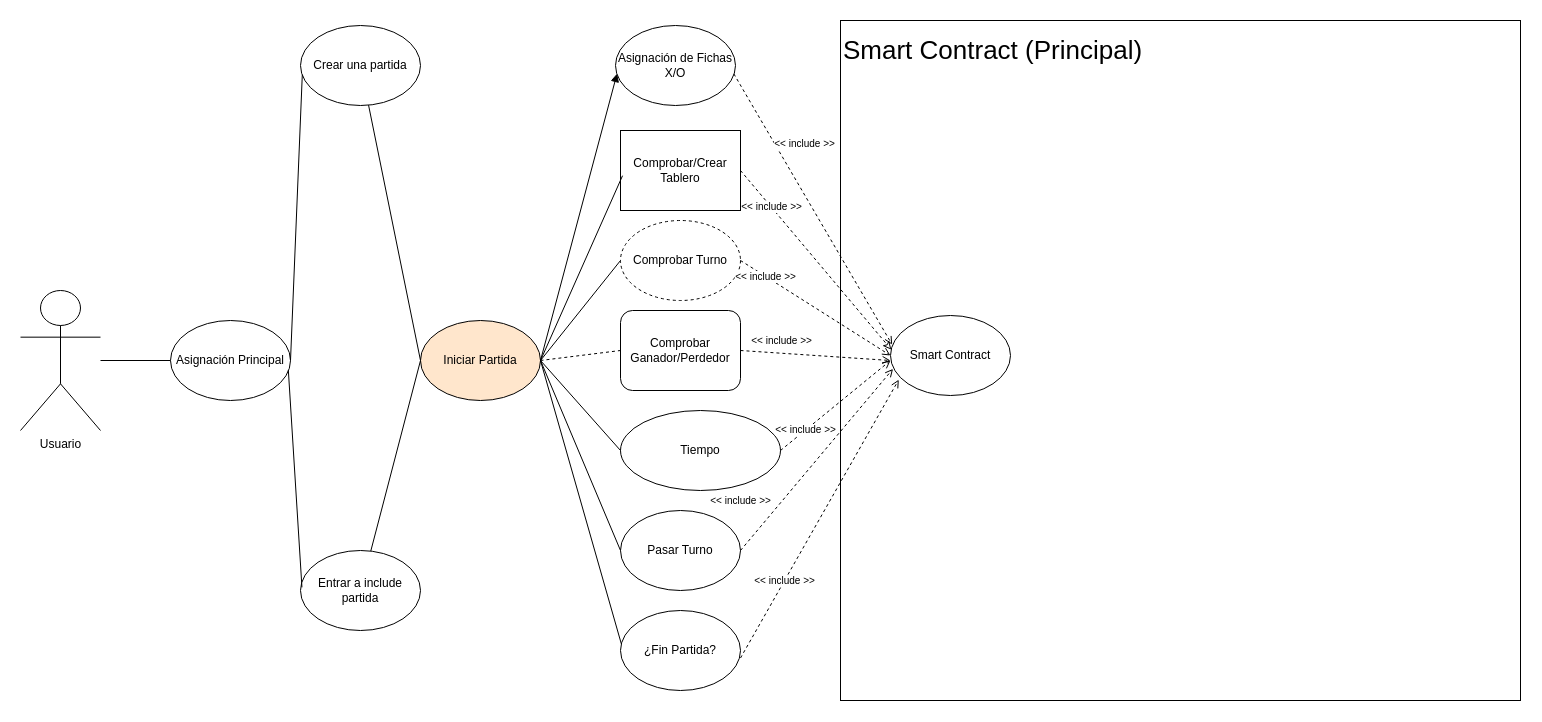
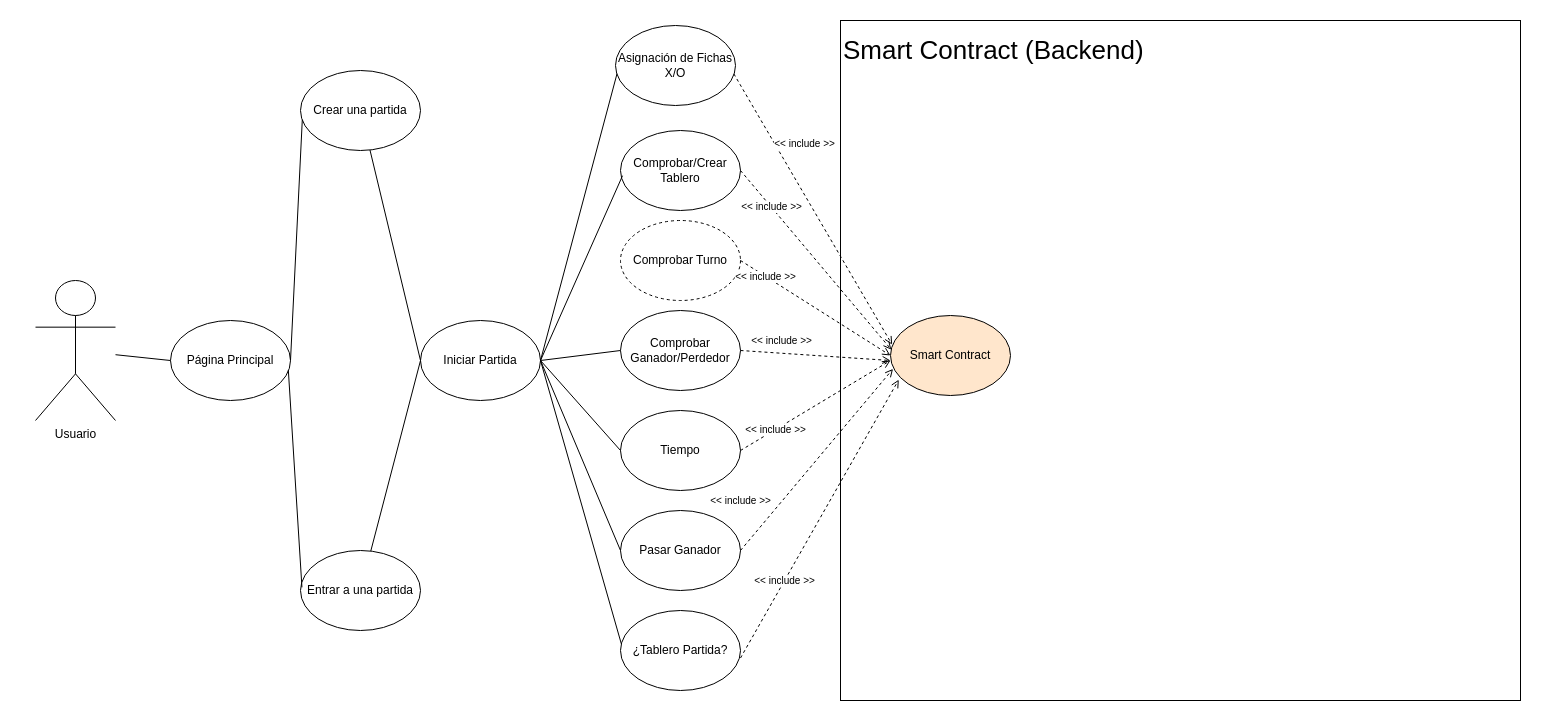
(1016, 51) -> (1011, 51)
(361, 66) -> (361, 111)
(615, 82) -> (616, 78)
(681, 171) -> (681, 171)
(582, 309) -> none
(886, 343) -> (887, 345)
(681, 351) -> (681, 351)
(581, 356) -> (581, 356)
(951, 356) -> (951, 356)
(61, 361) -> (76, 351)
(231, 361) -> (231, 361)
(481, 361) -> (481, 361)
(701, 451) -> (681, 451)
(681, 551) -> (681, 551)
(361, 591) -> (361, 591)
(681, 651) -> (681, 651)
